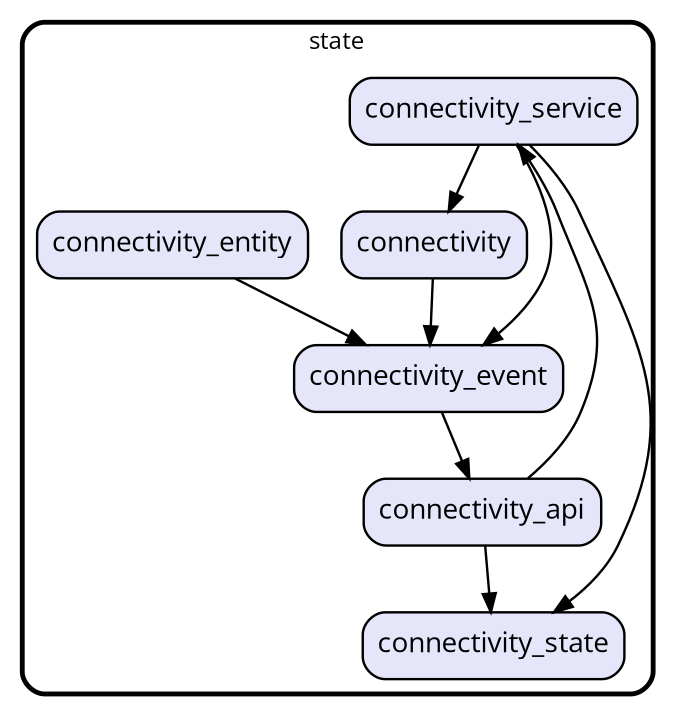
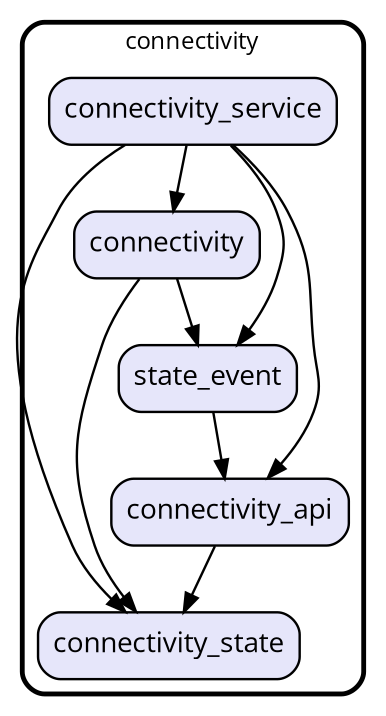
(338, 43) -> (193, 43)
(173, 245) -> none
(595, 323) -> (311, 298)
(429, 379) -> (208, 379)
none -> (78, 437)
